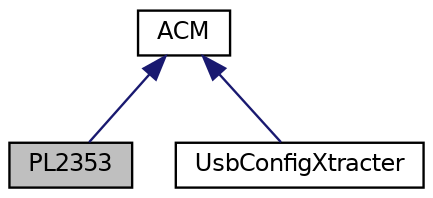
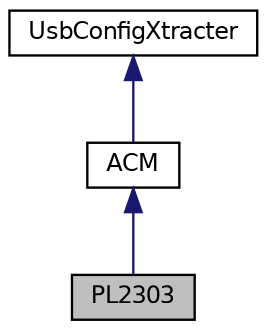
(250, 108) -> (133, 111)
(71, 165) -> (133, 297)
